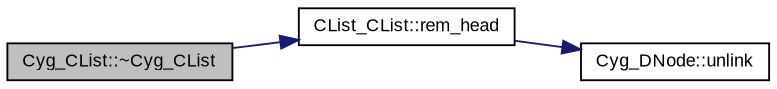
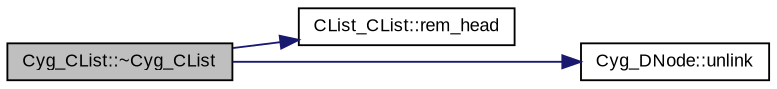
(539, 44) -> (397, 62)
